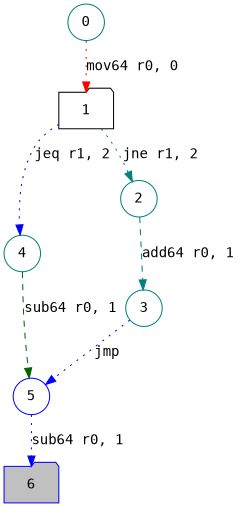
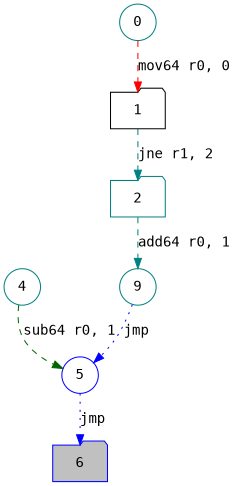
(86, 61) -> (138, 61)
(116, 150) -> (138, 150)
(25, 168) -> none
(139, 199) -> (138, 199)
(144, 308) -> (138, 287)
(78, 441) -> (93, 419)
